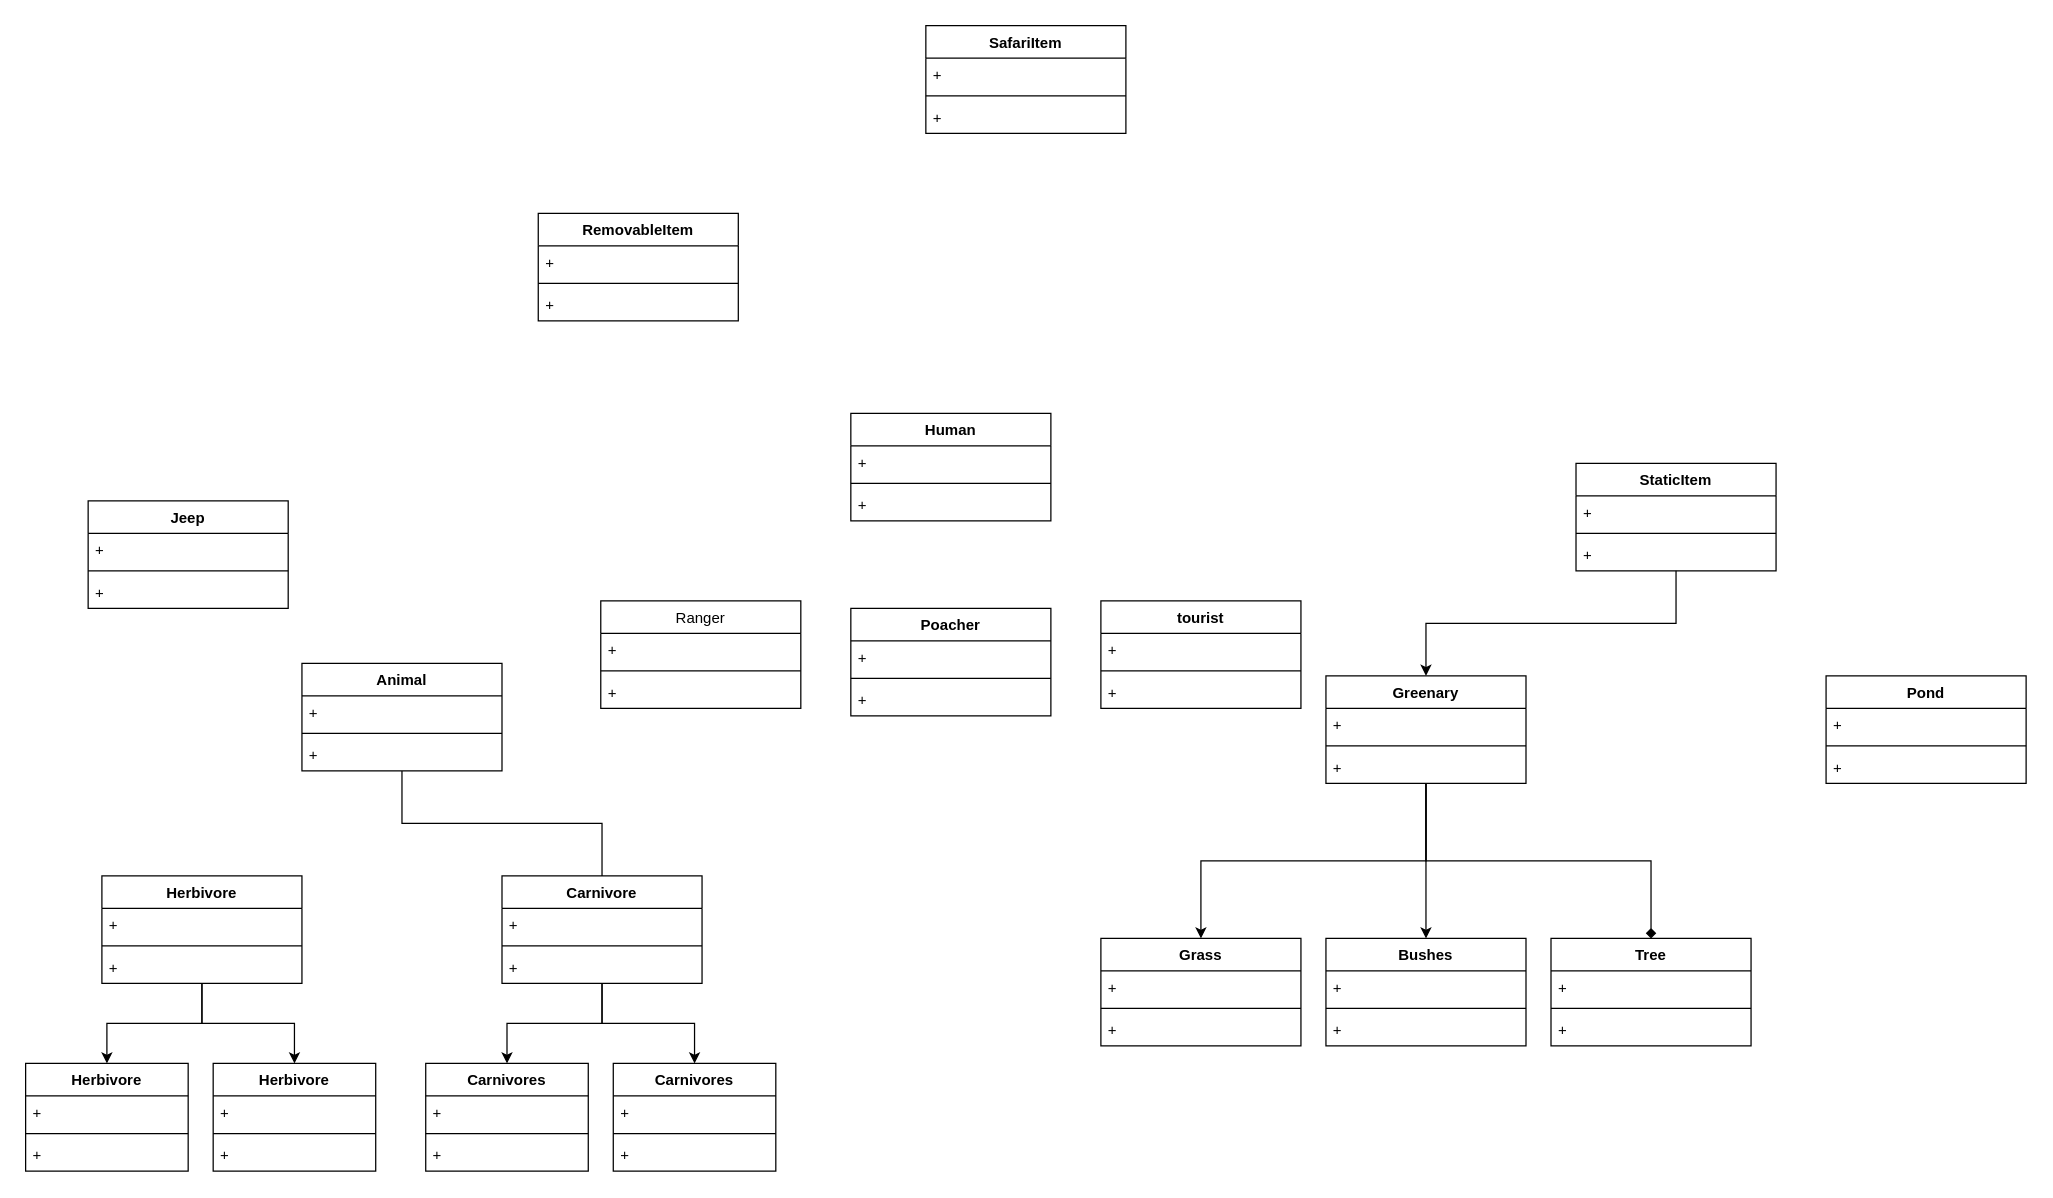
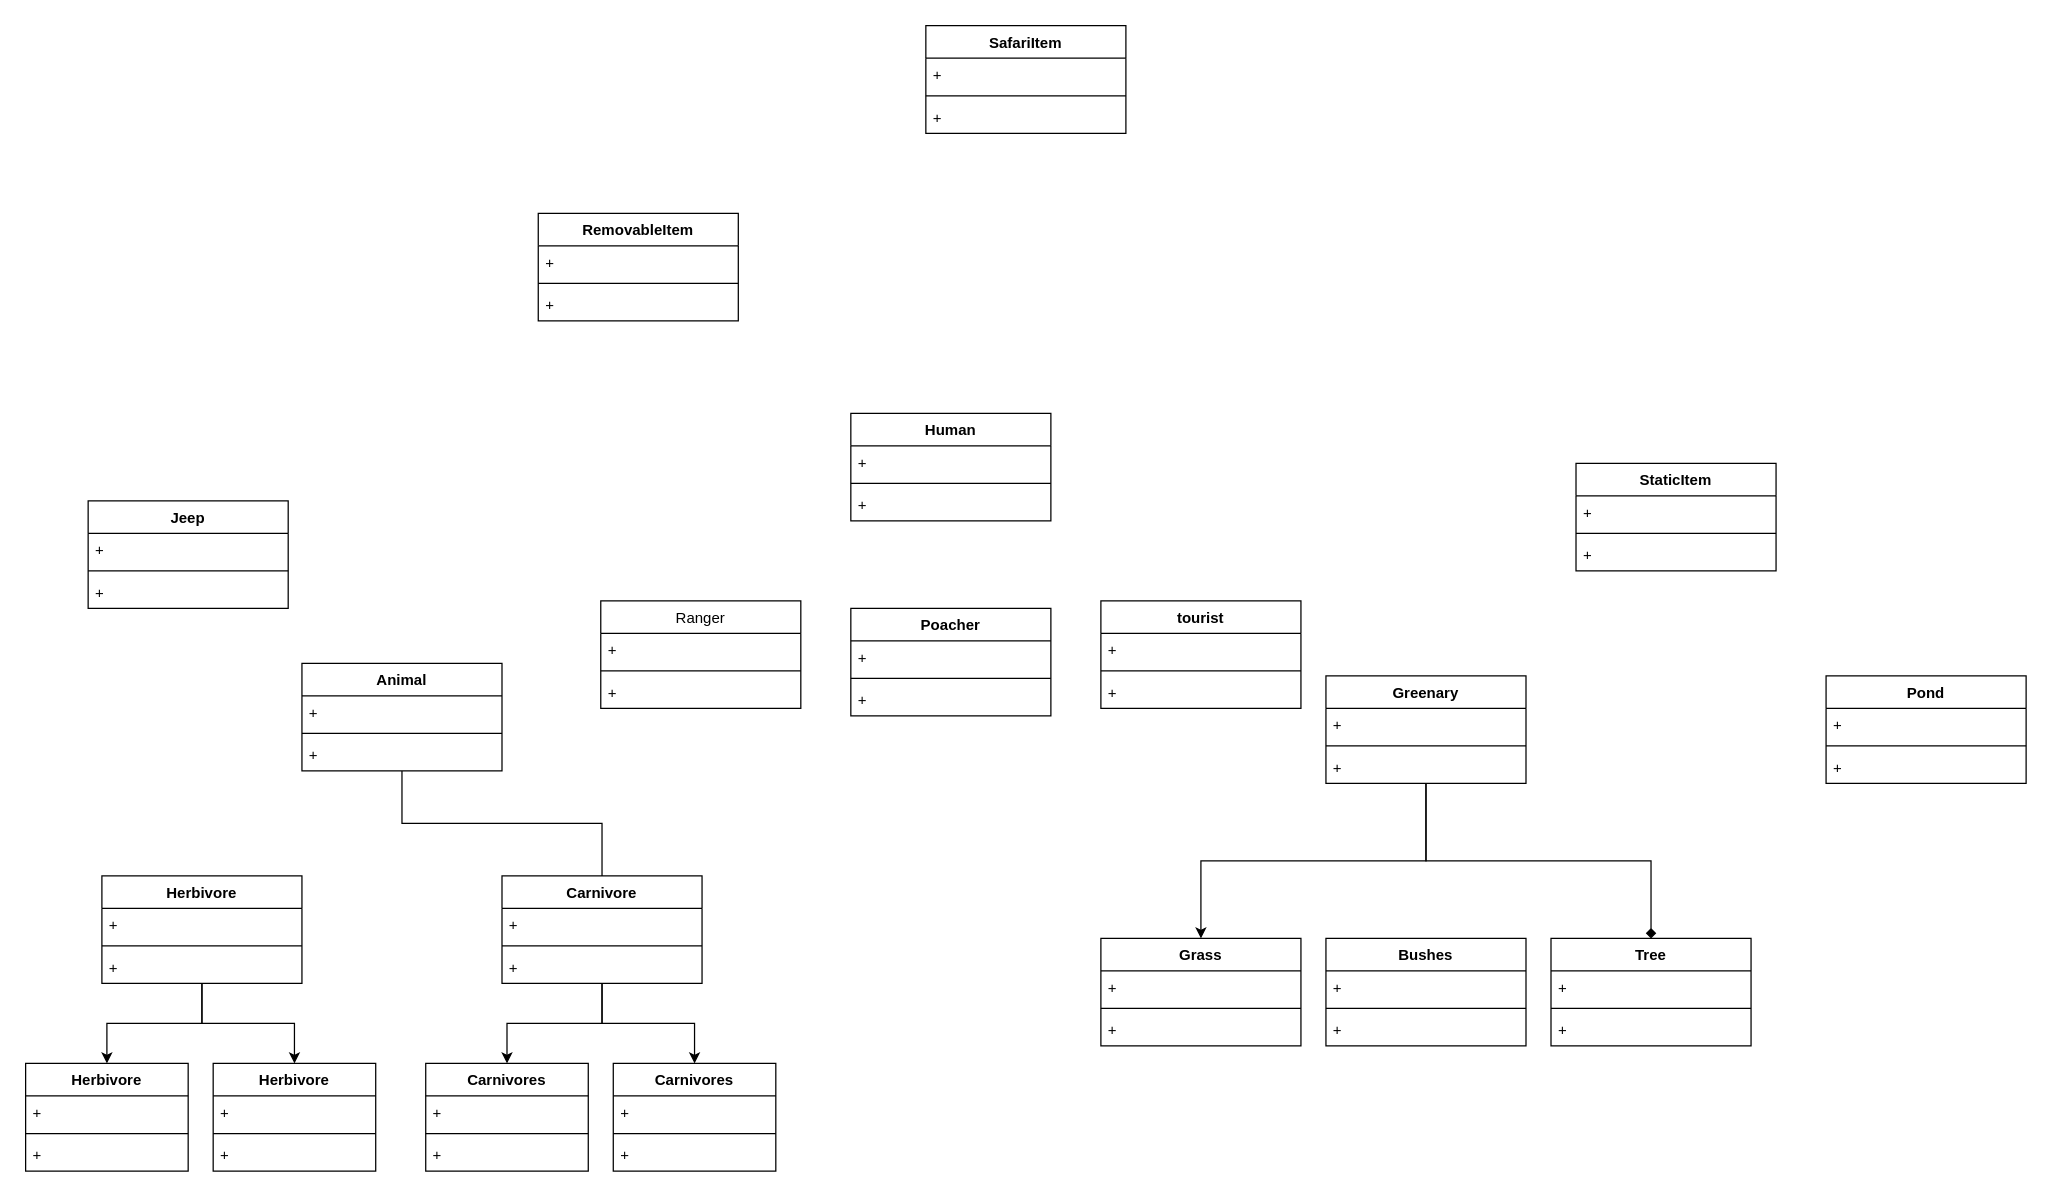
(1554, 623) -> none
(1426, 896) -> none
